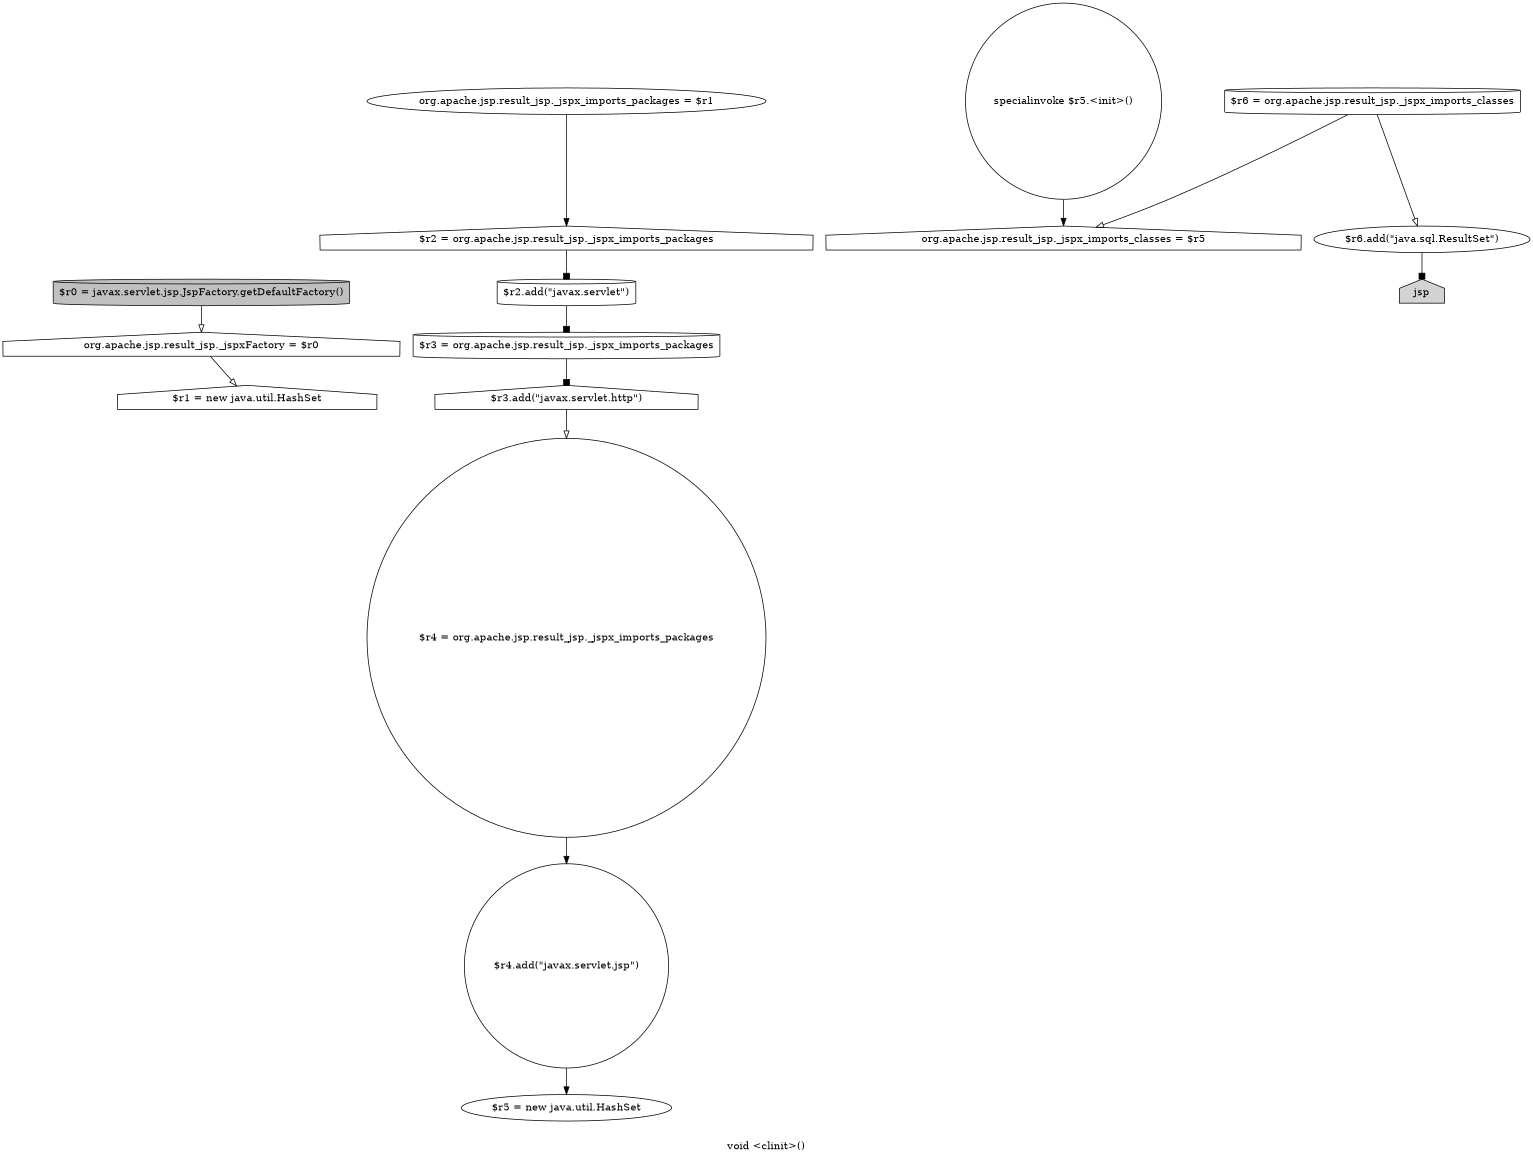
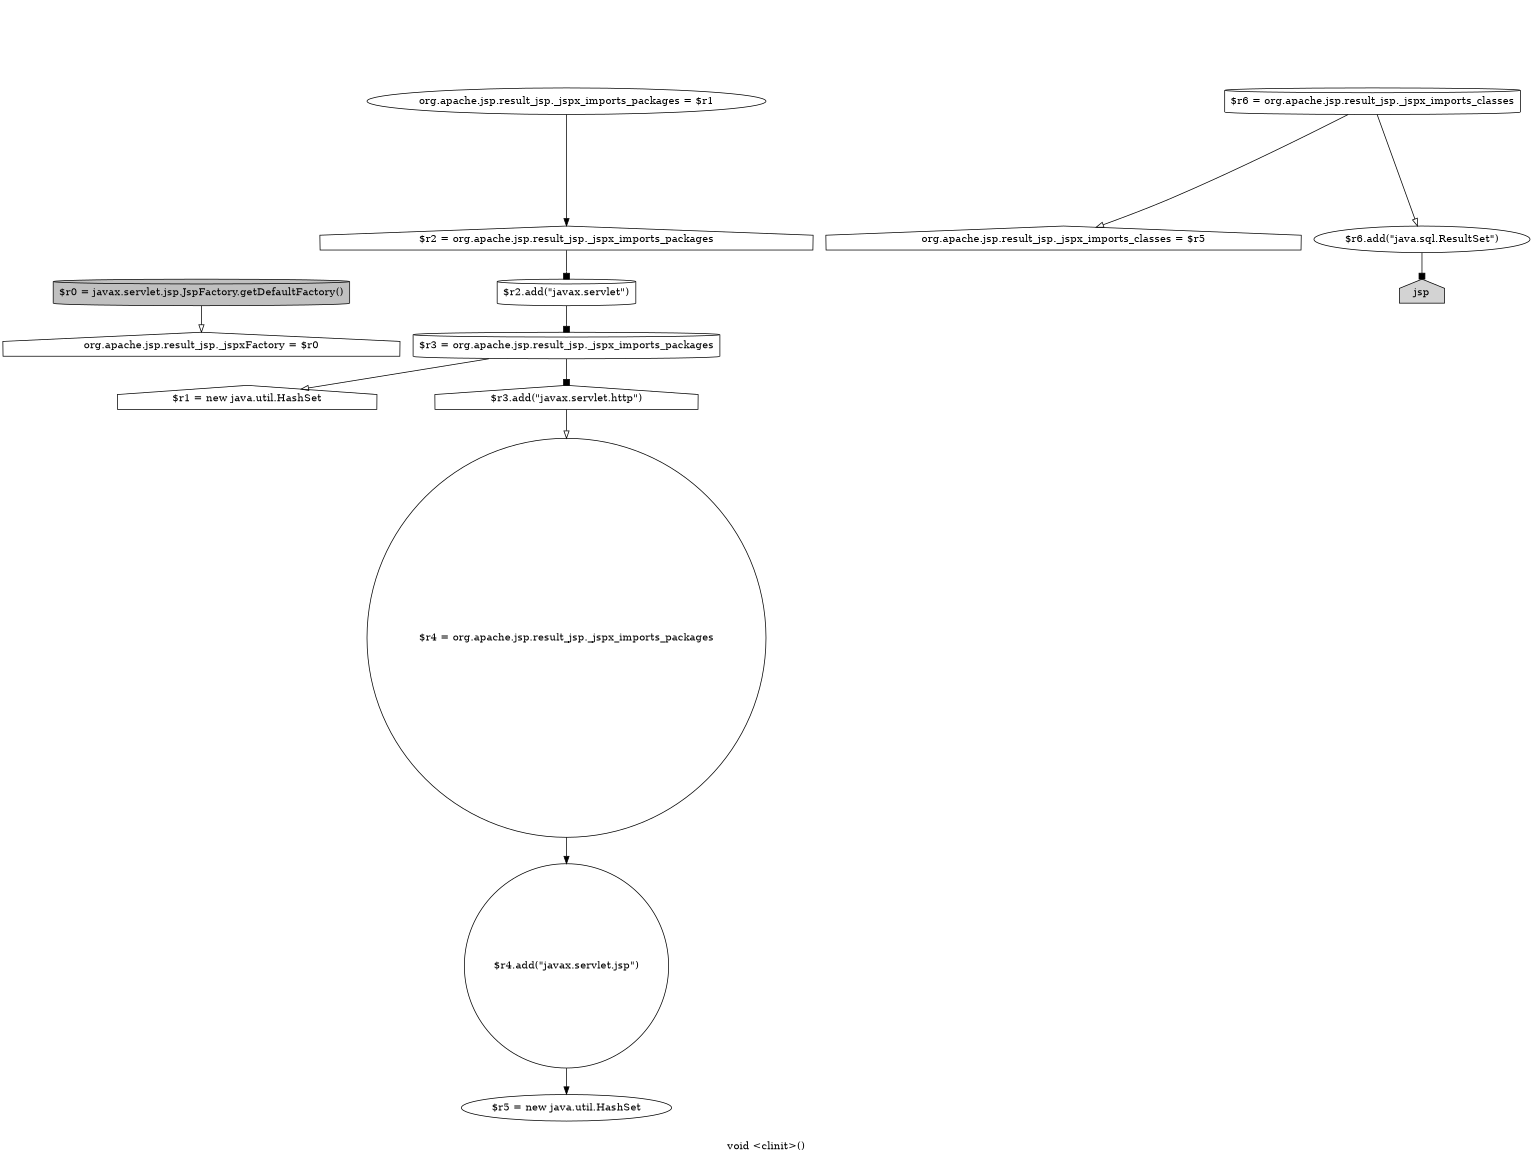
(1064, 101) -> none
(221, 368) -> (399, 373)
